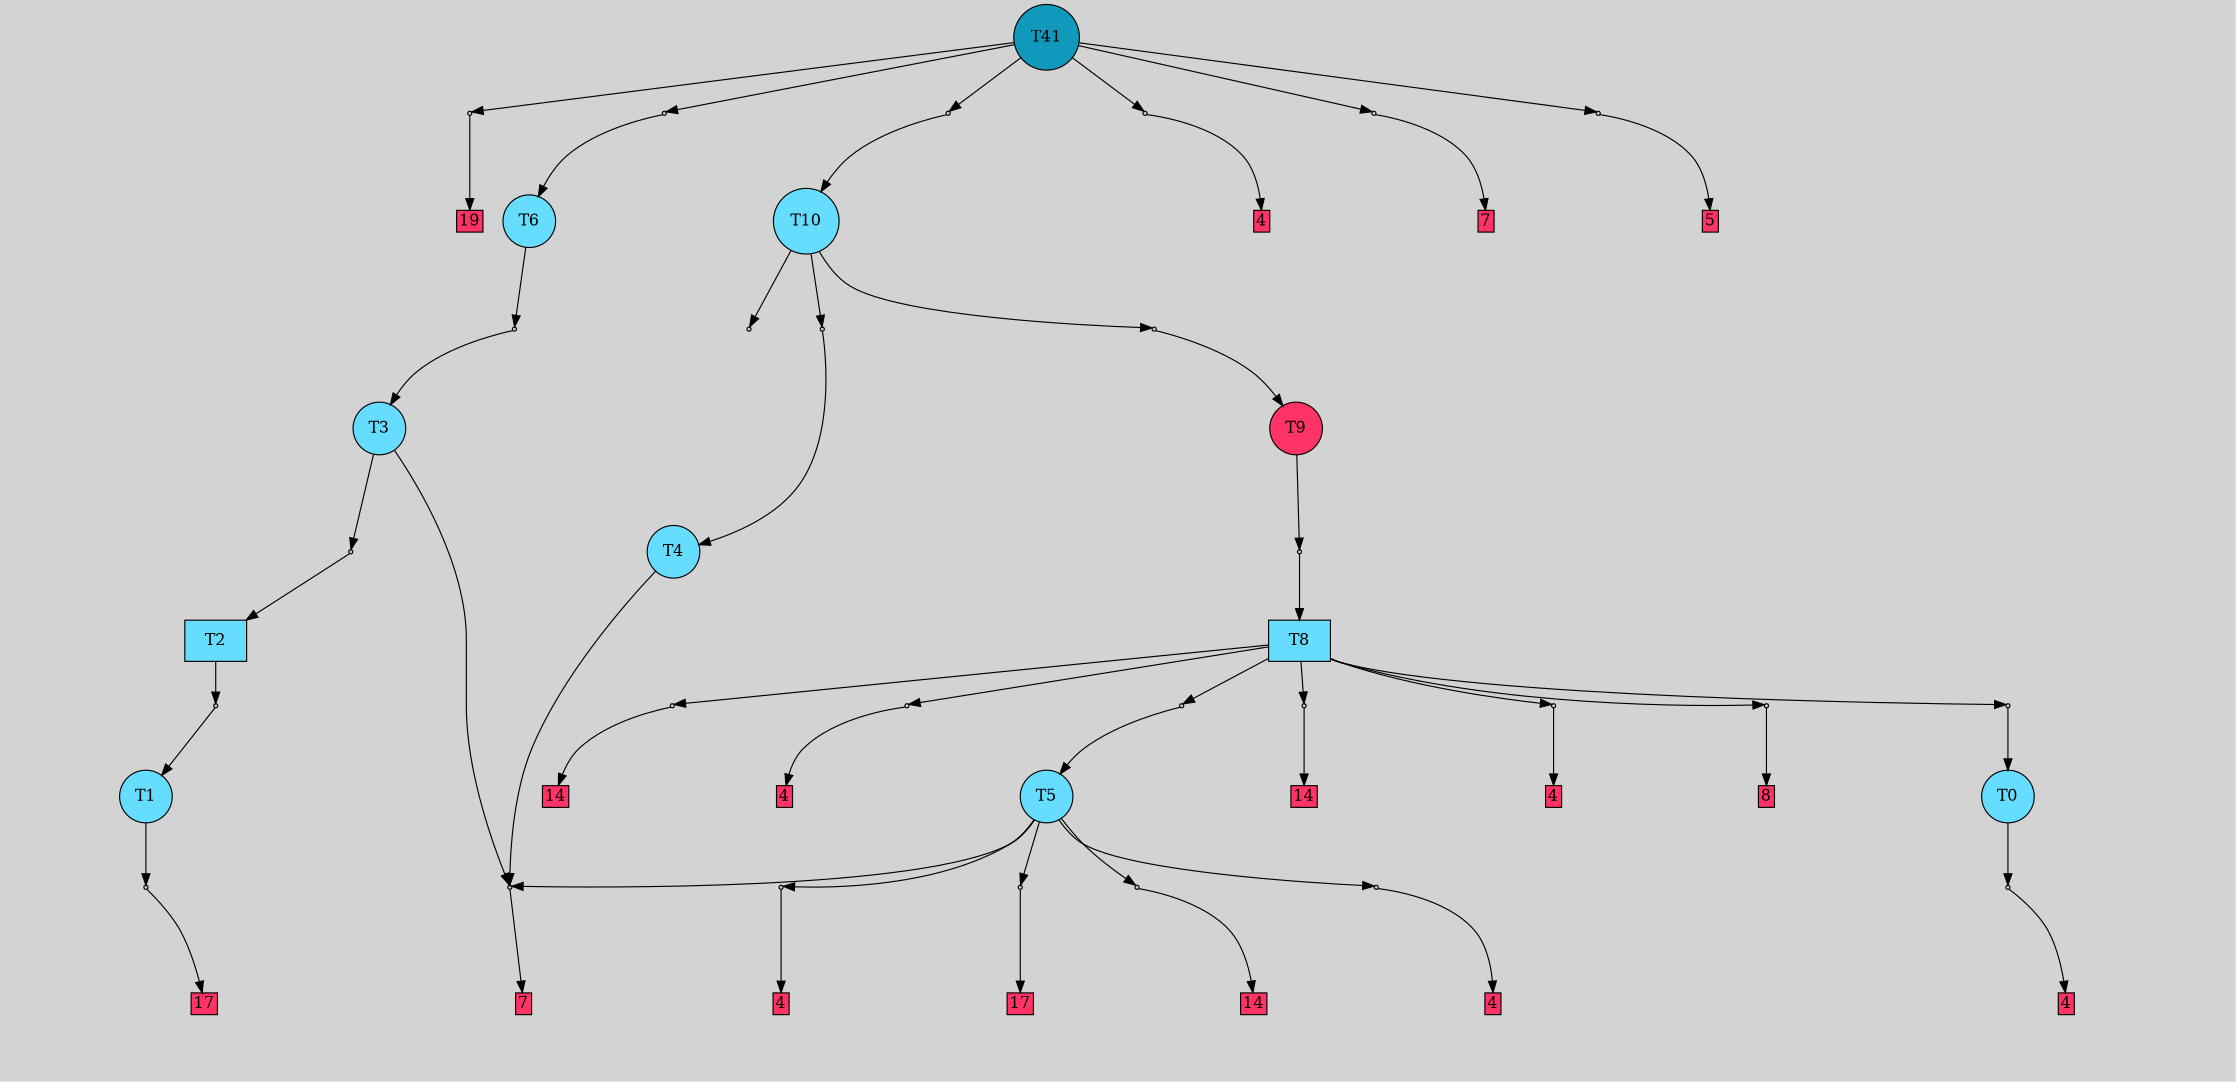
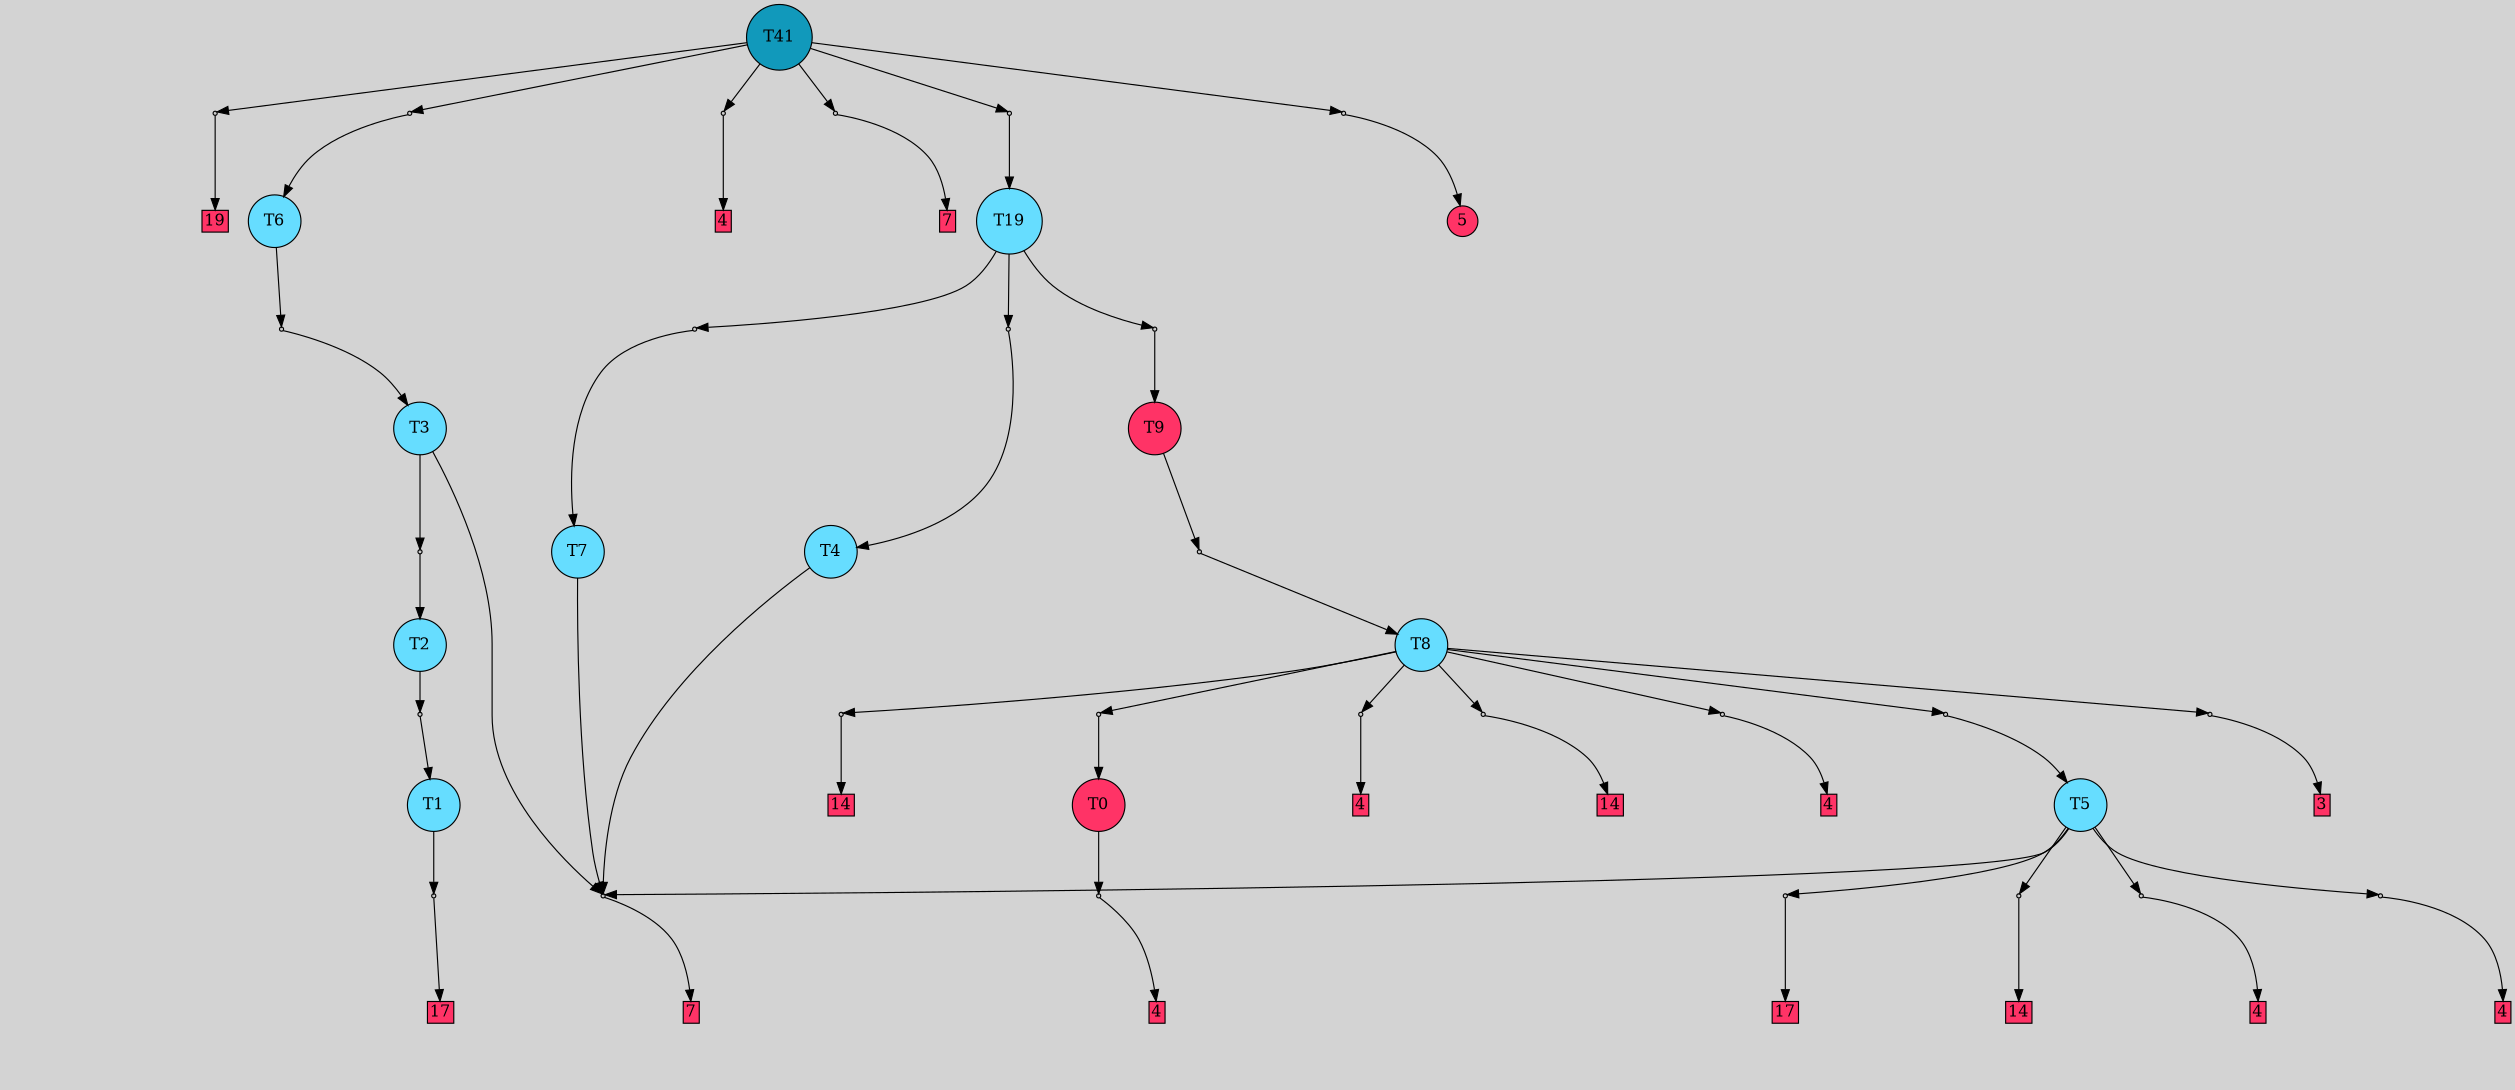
(806, 221) -> (1009, 221)
(1710, 221) -> (1463, 221)
none -> (578, 552)
(216, 641) -> (420, 645)
(1300, 641) -> (1421, 645)
(1766, 797) -> (2322, 805)
(2008, 797) -> (1099, 805)
